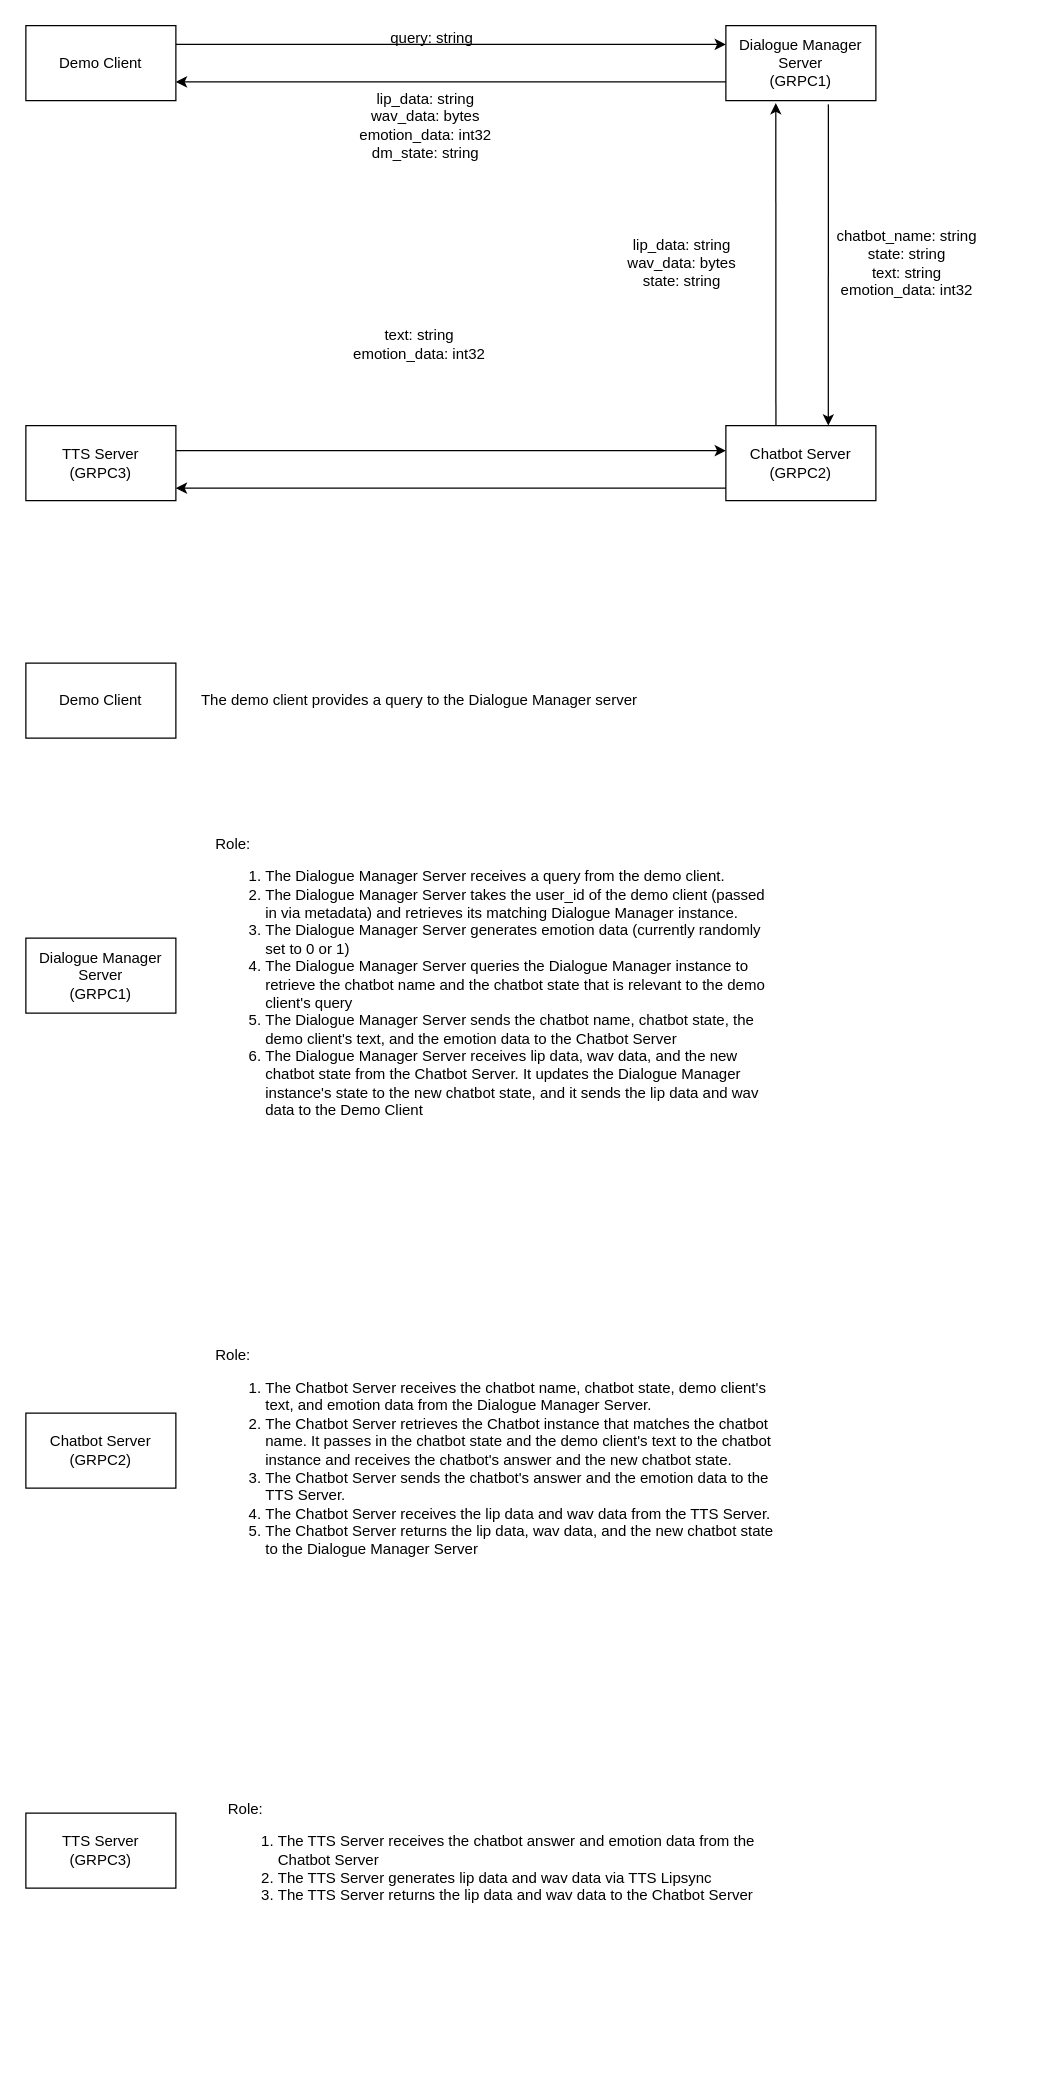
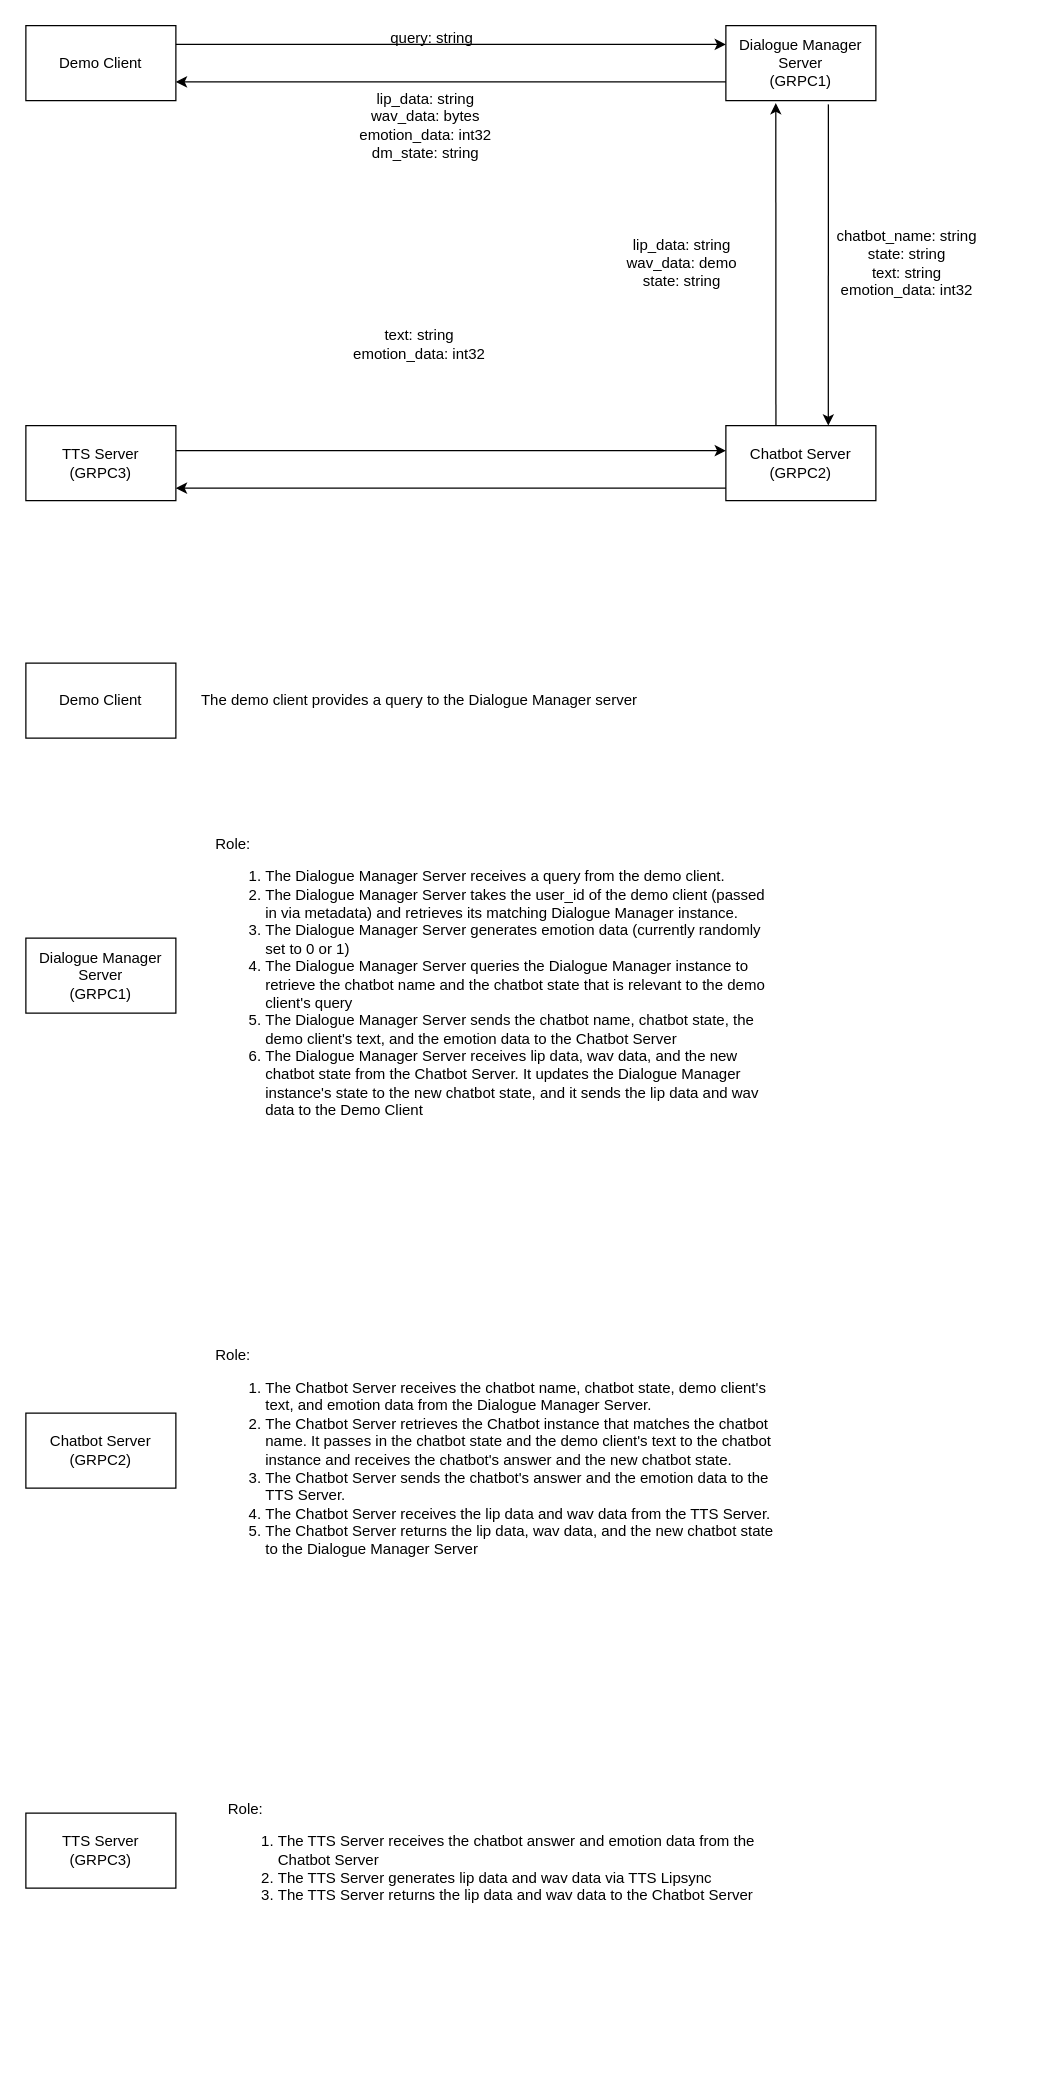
(682, 263) -> (682, 263)
